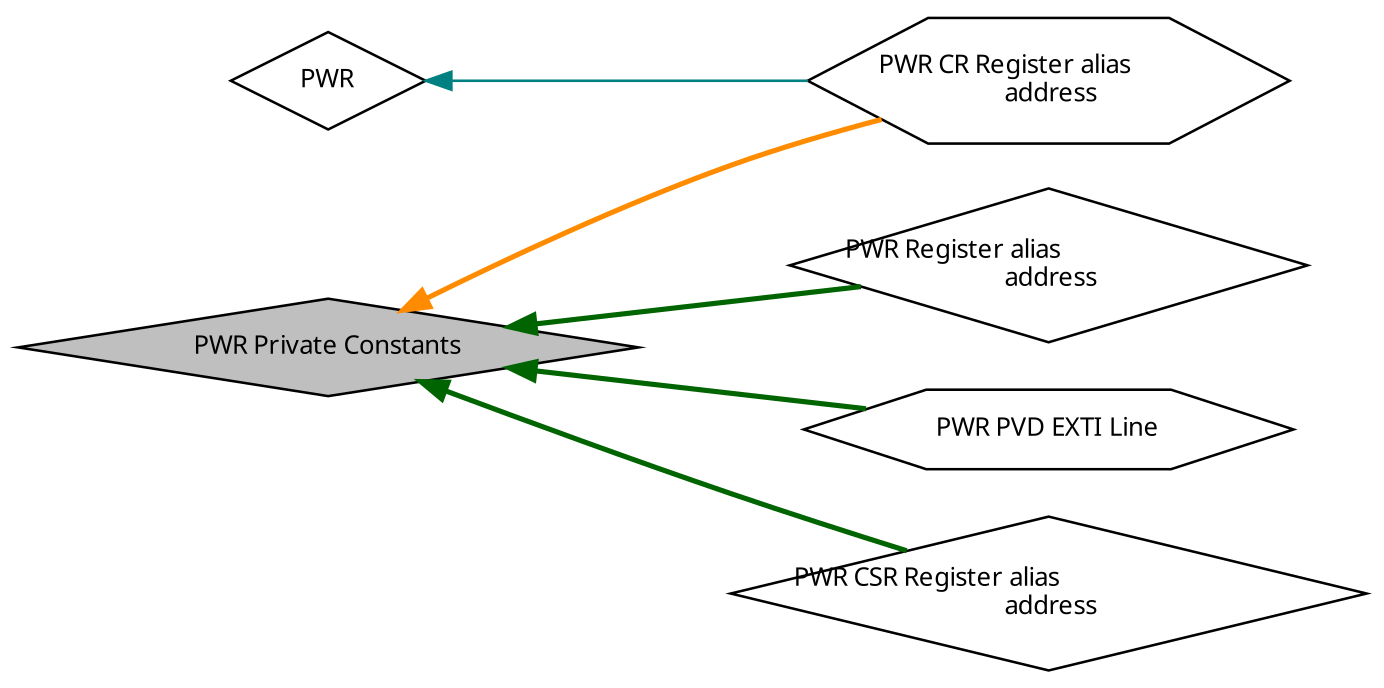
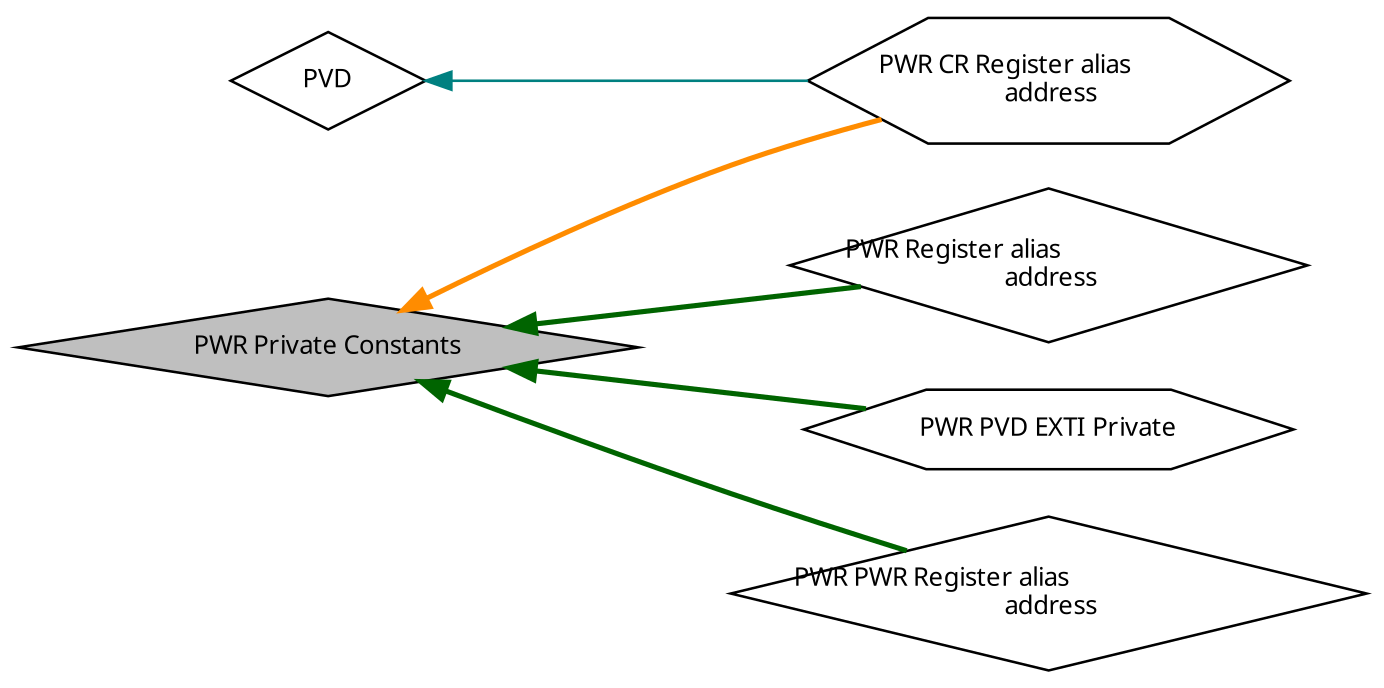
(328, 81) -> (328, 81)
(1049, 429) -> (1049, 429)
(1049, 594) -> (1049, 594)
